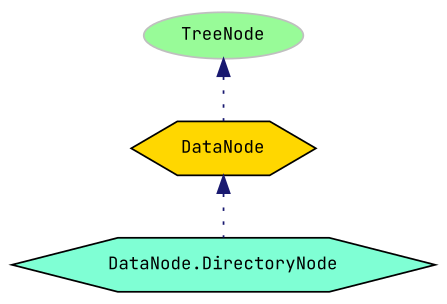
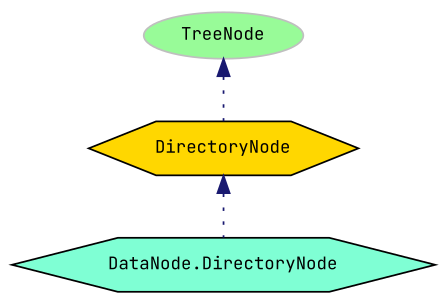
(224, 148) -> (224, 148)
